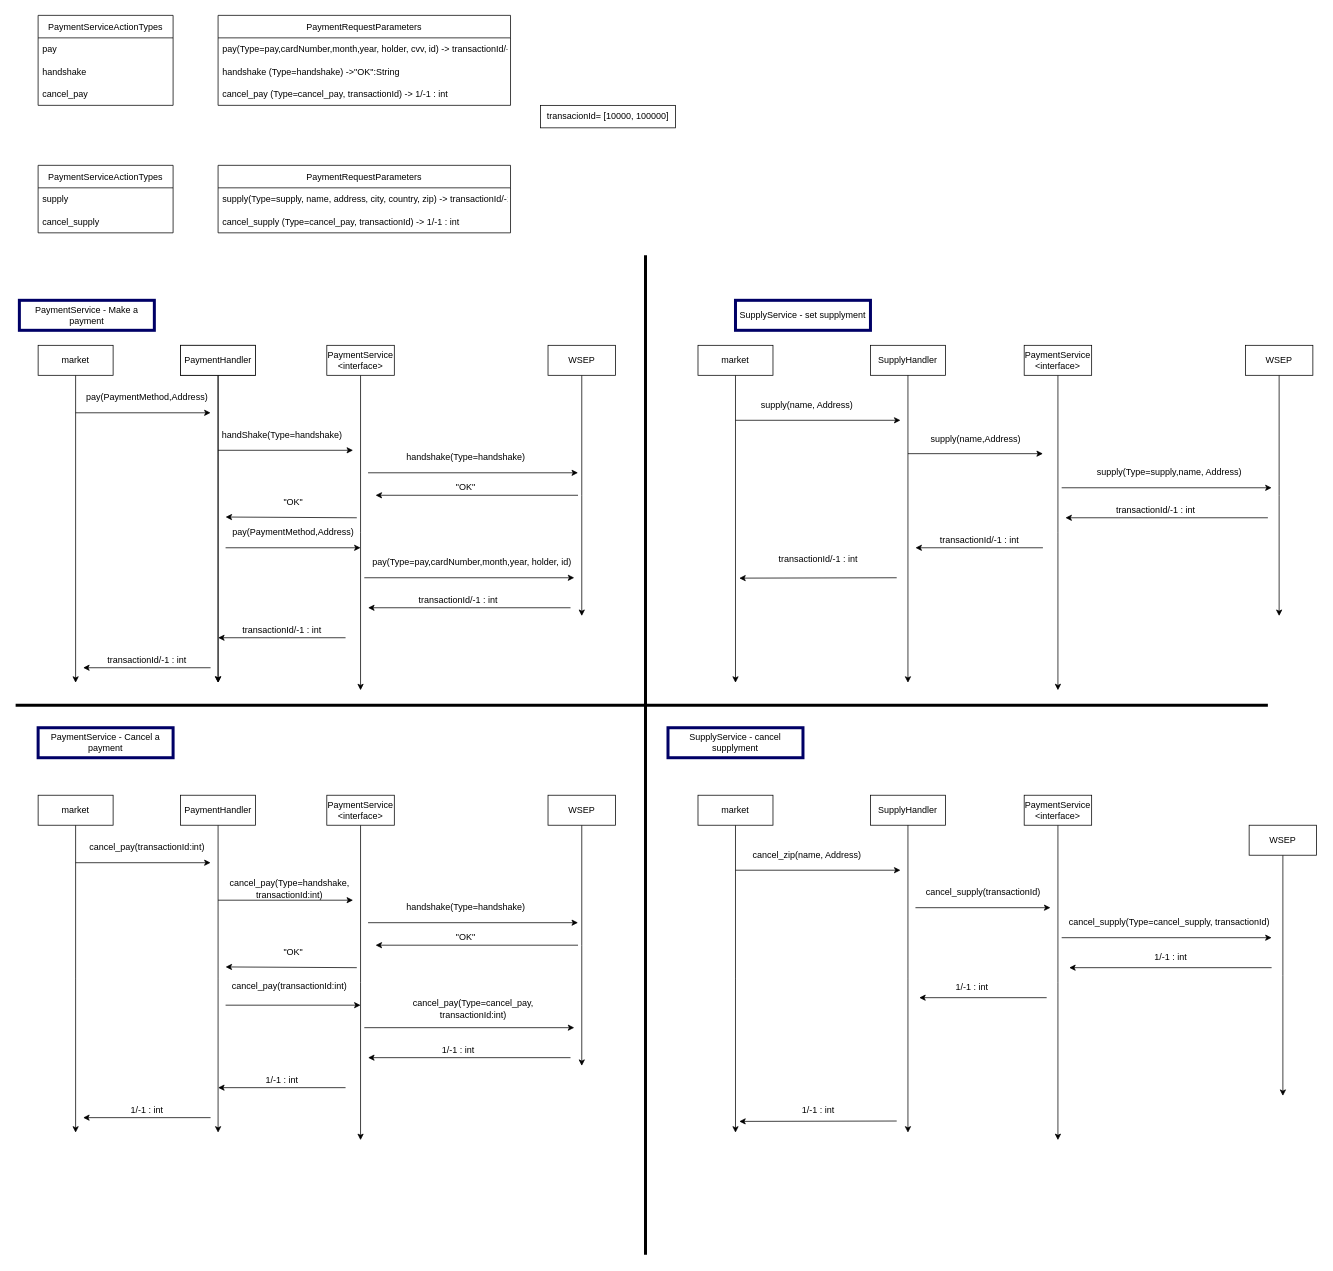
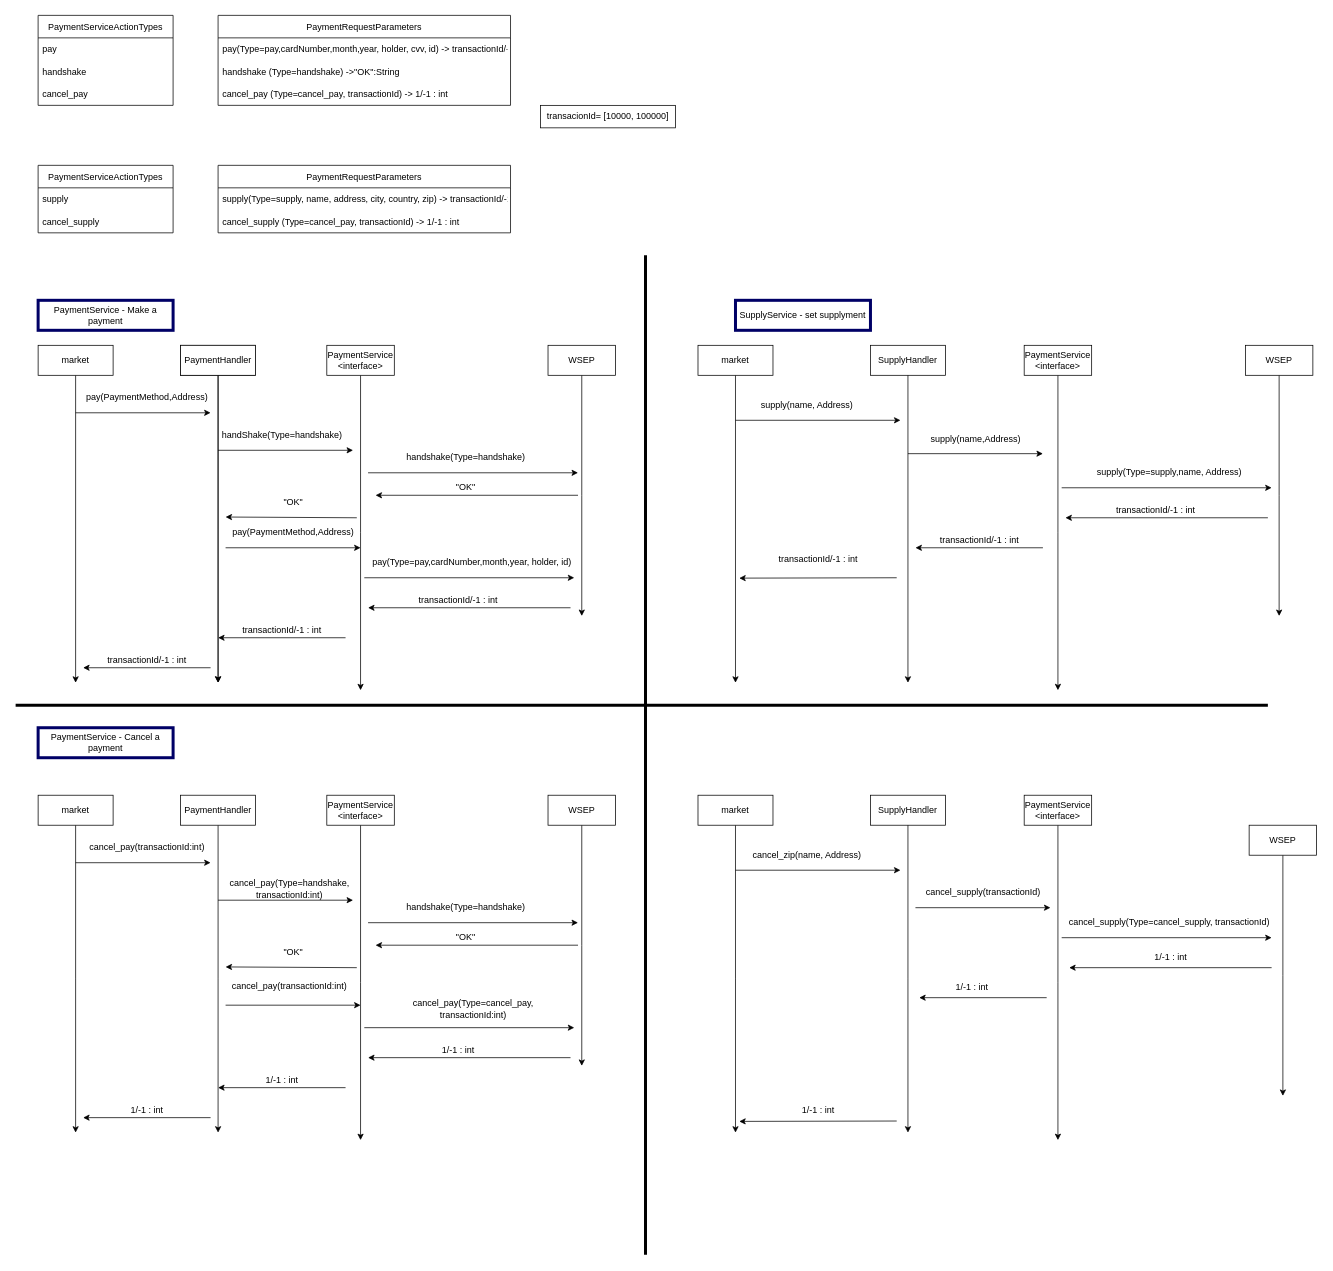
(87, 315) -> (105, 315)
(735, 743) -> none
